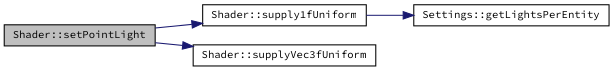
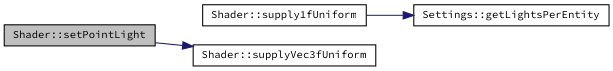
(174, 26) -> none
